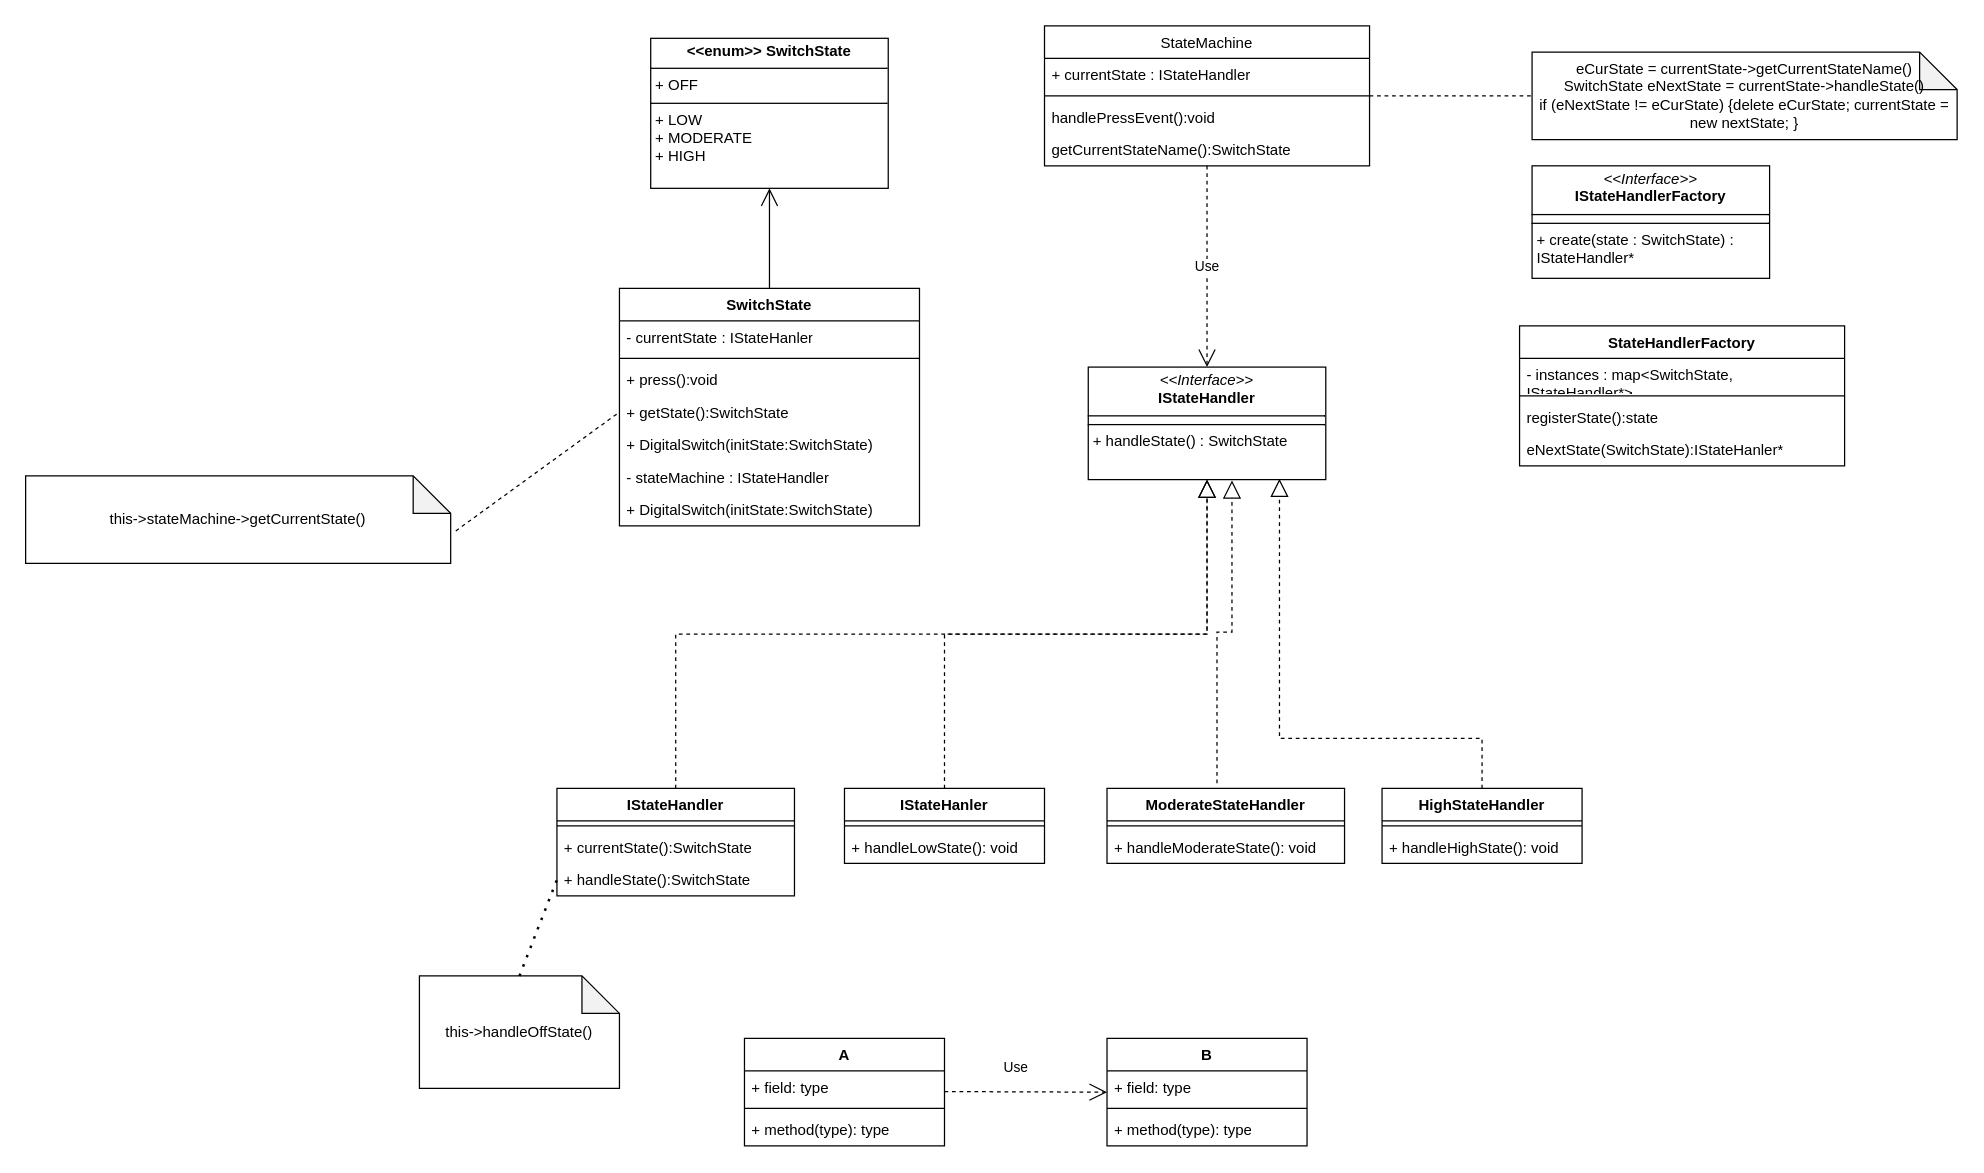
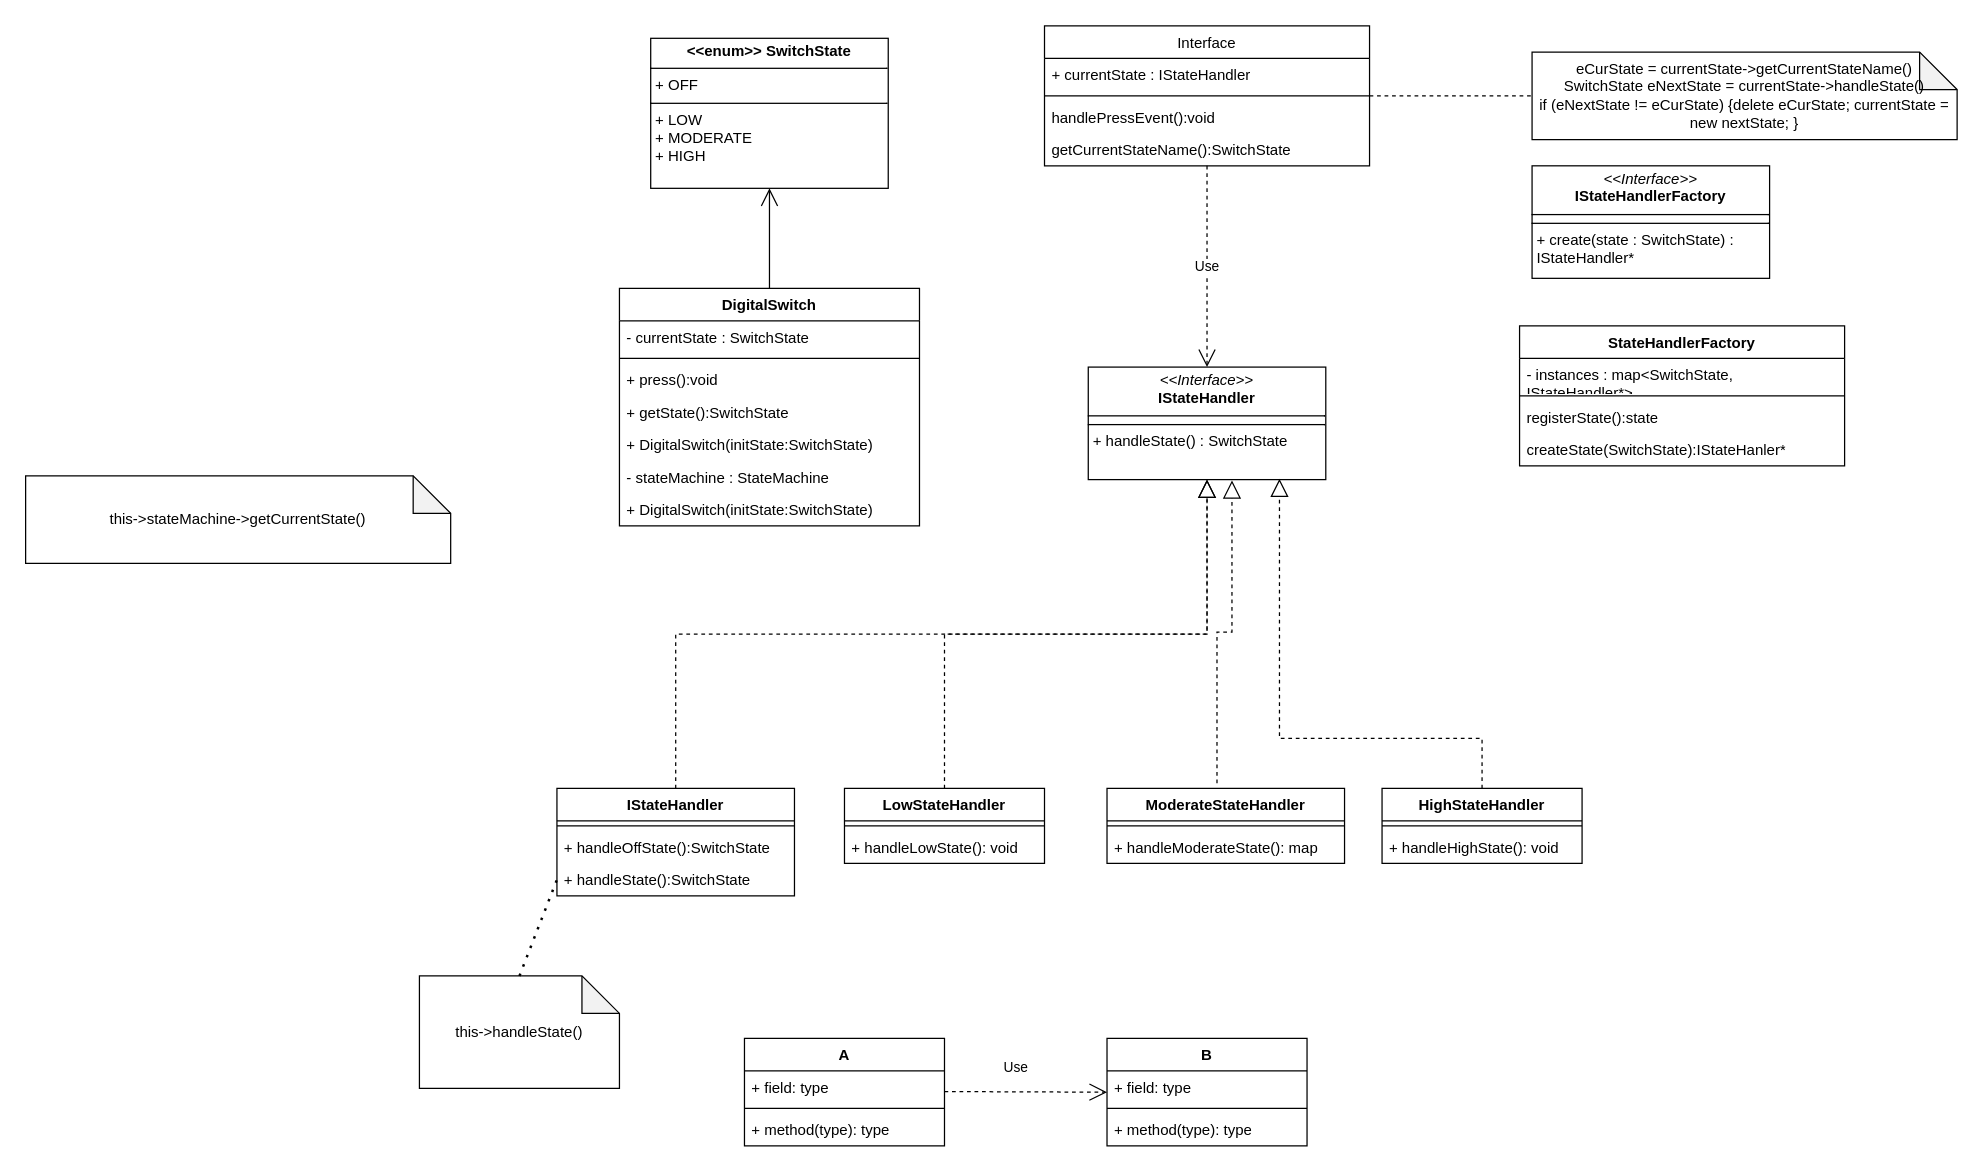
(1207, 43) -> (1207, 43)
(769, 306) -> (769, 306)
(739, 338) -> (735, 338)
(1676, 451) -> (1681, 451)
(536, 472) -> none
(741, 478) -> (737, 478)
(944, 806) -> (944, 806)
(676, 848) -> (677, 857)
(1226, 848) -> (1224, 848)
(519, 1032) -> (519, 1032)
